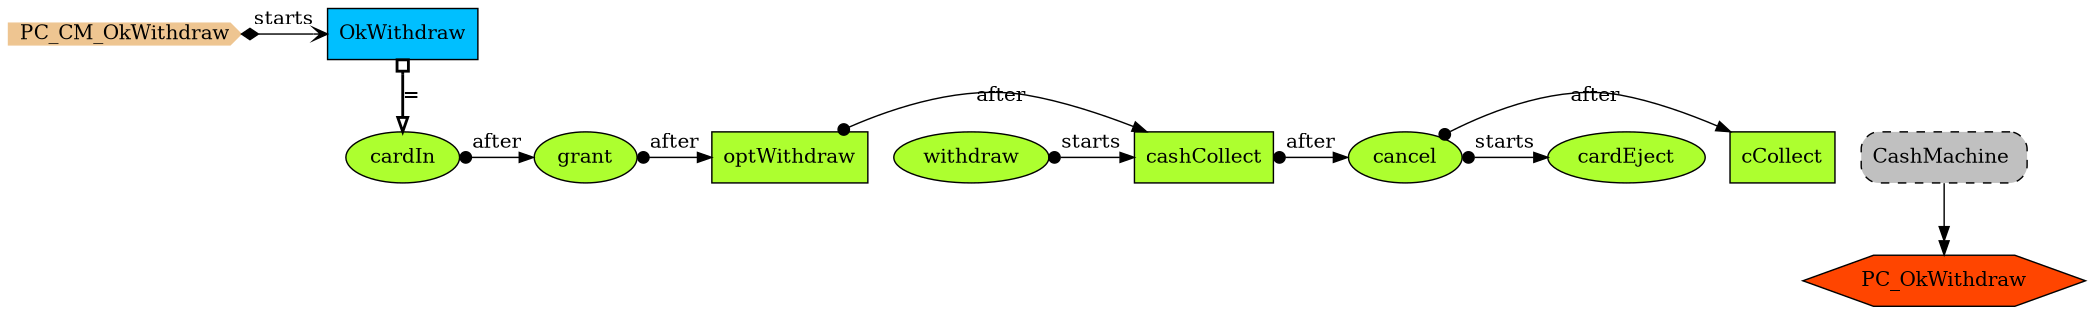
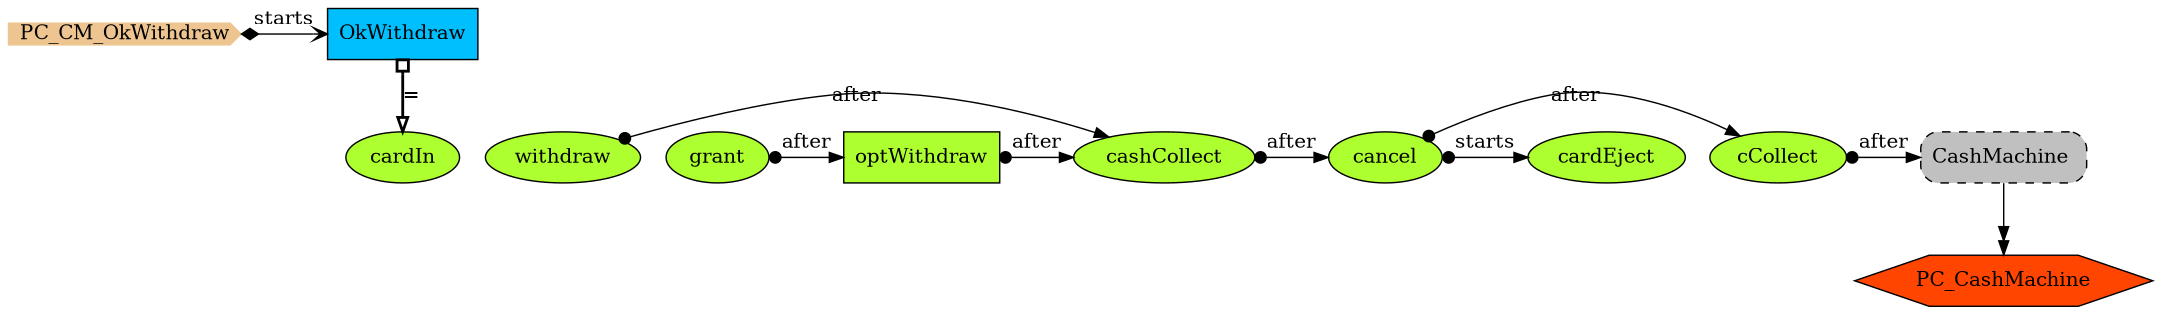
(1092, 143) -> (857, 96)
(496, 157) -> none
(1204, 157) -> (1164, 157)
(1782, 157) -> (1778, 157)
none -> (1882, 157)
(1944, 281) -> (2004, 281)
